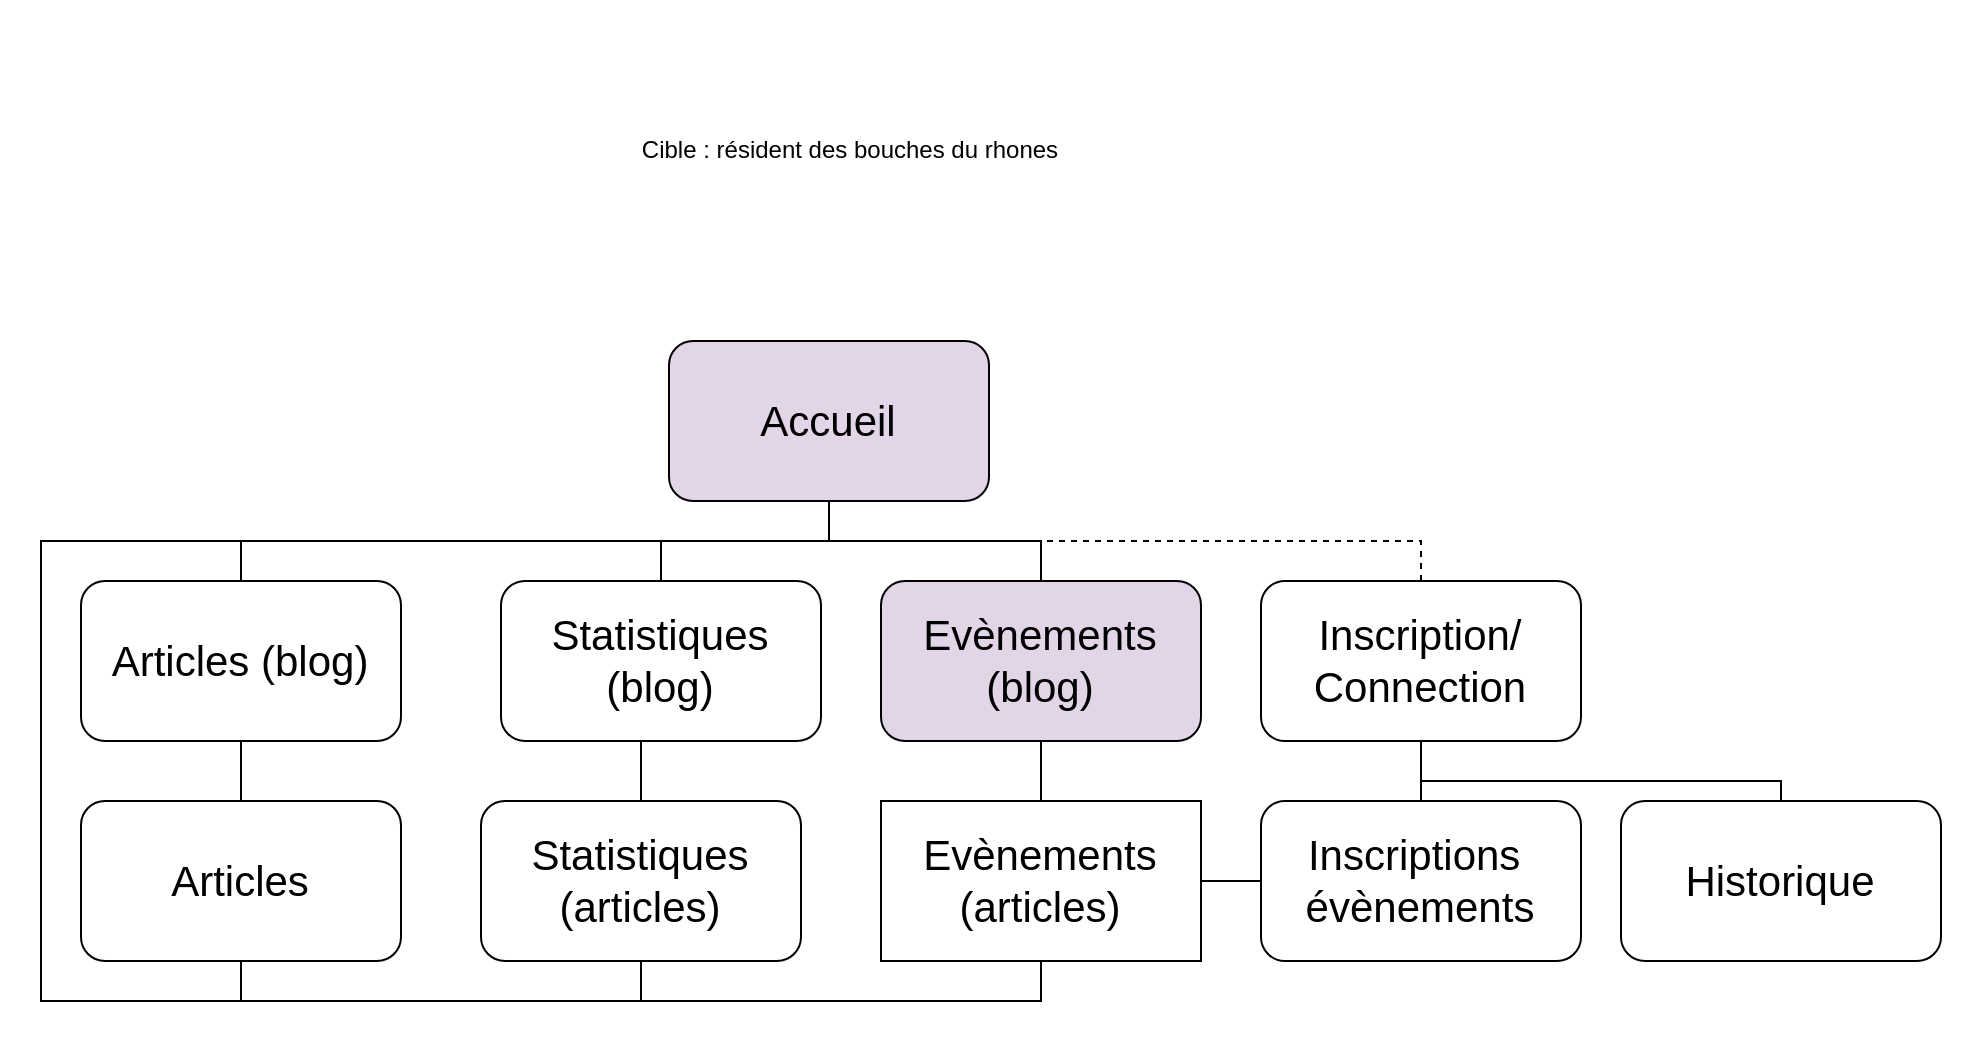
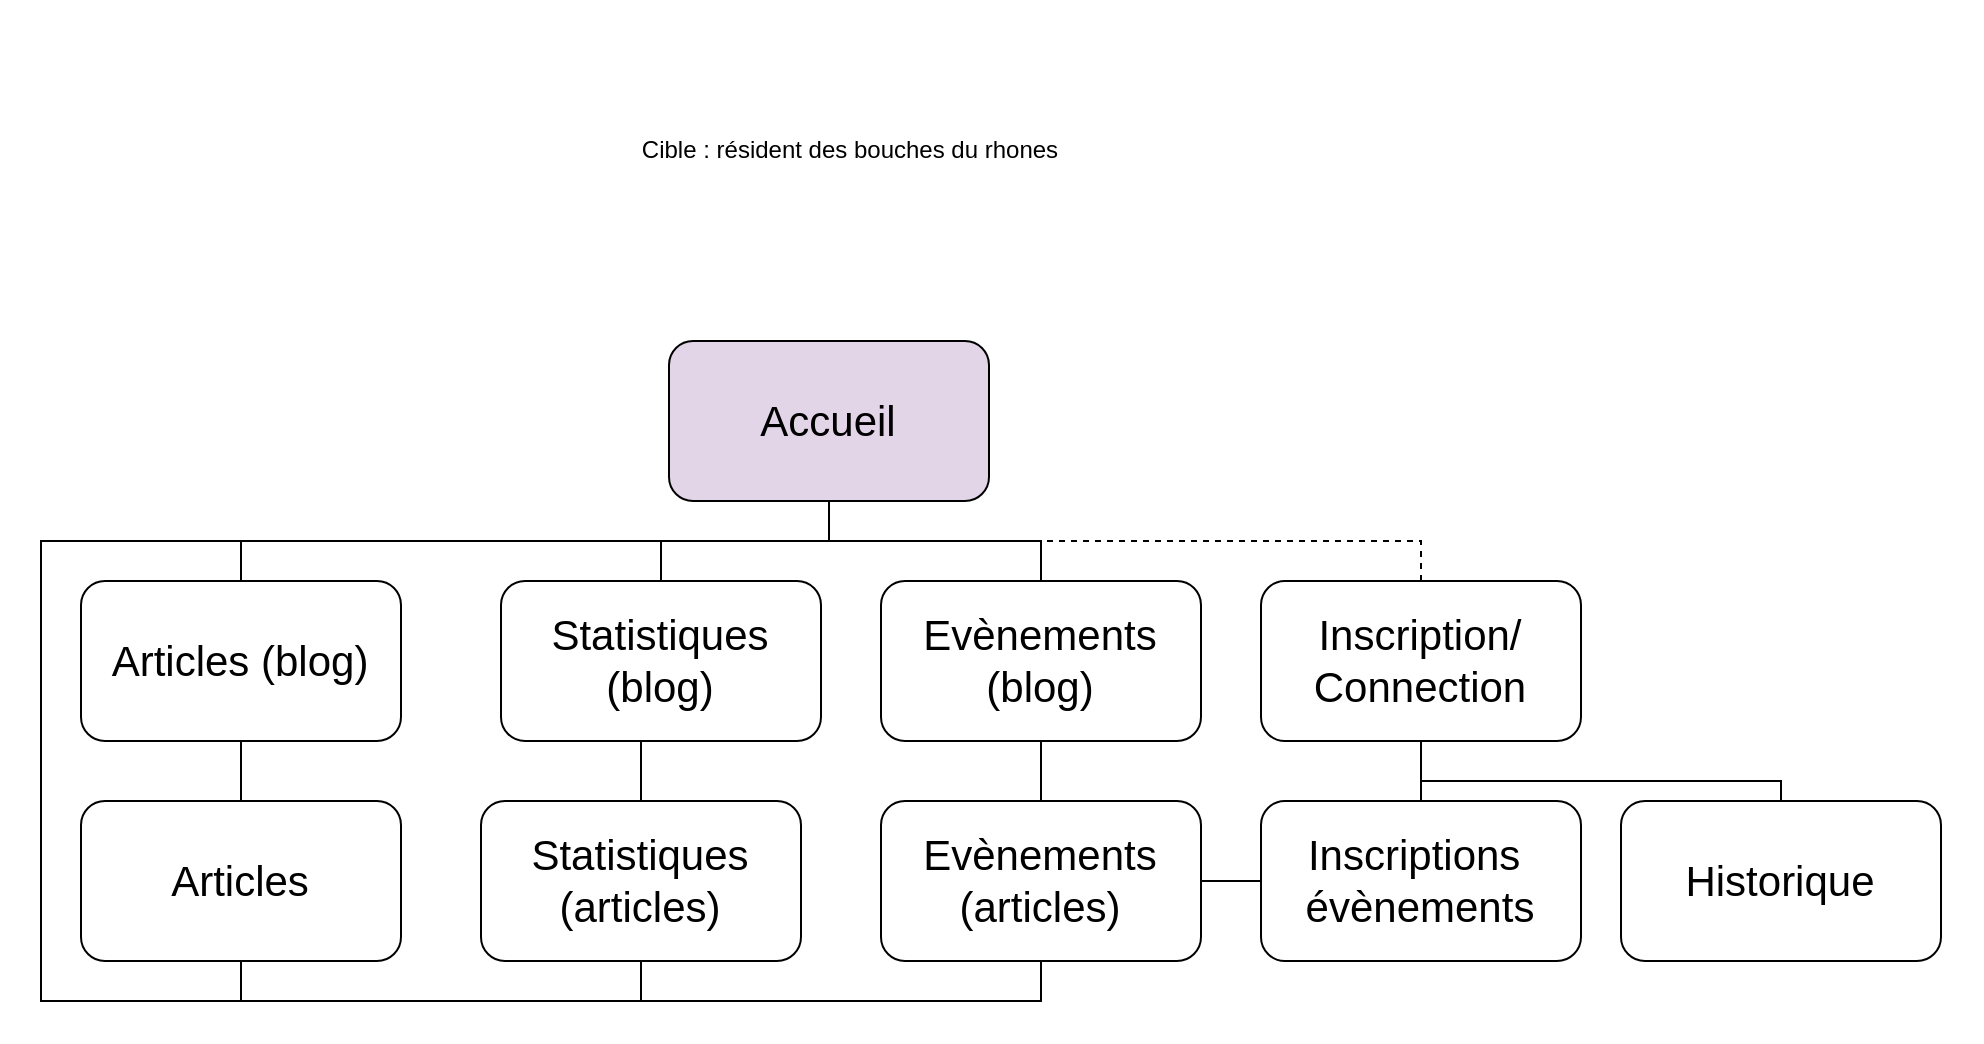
(1041, 661) -> (1041, 661)
(1041, 881) -> (1041, 881)
